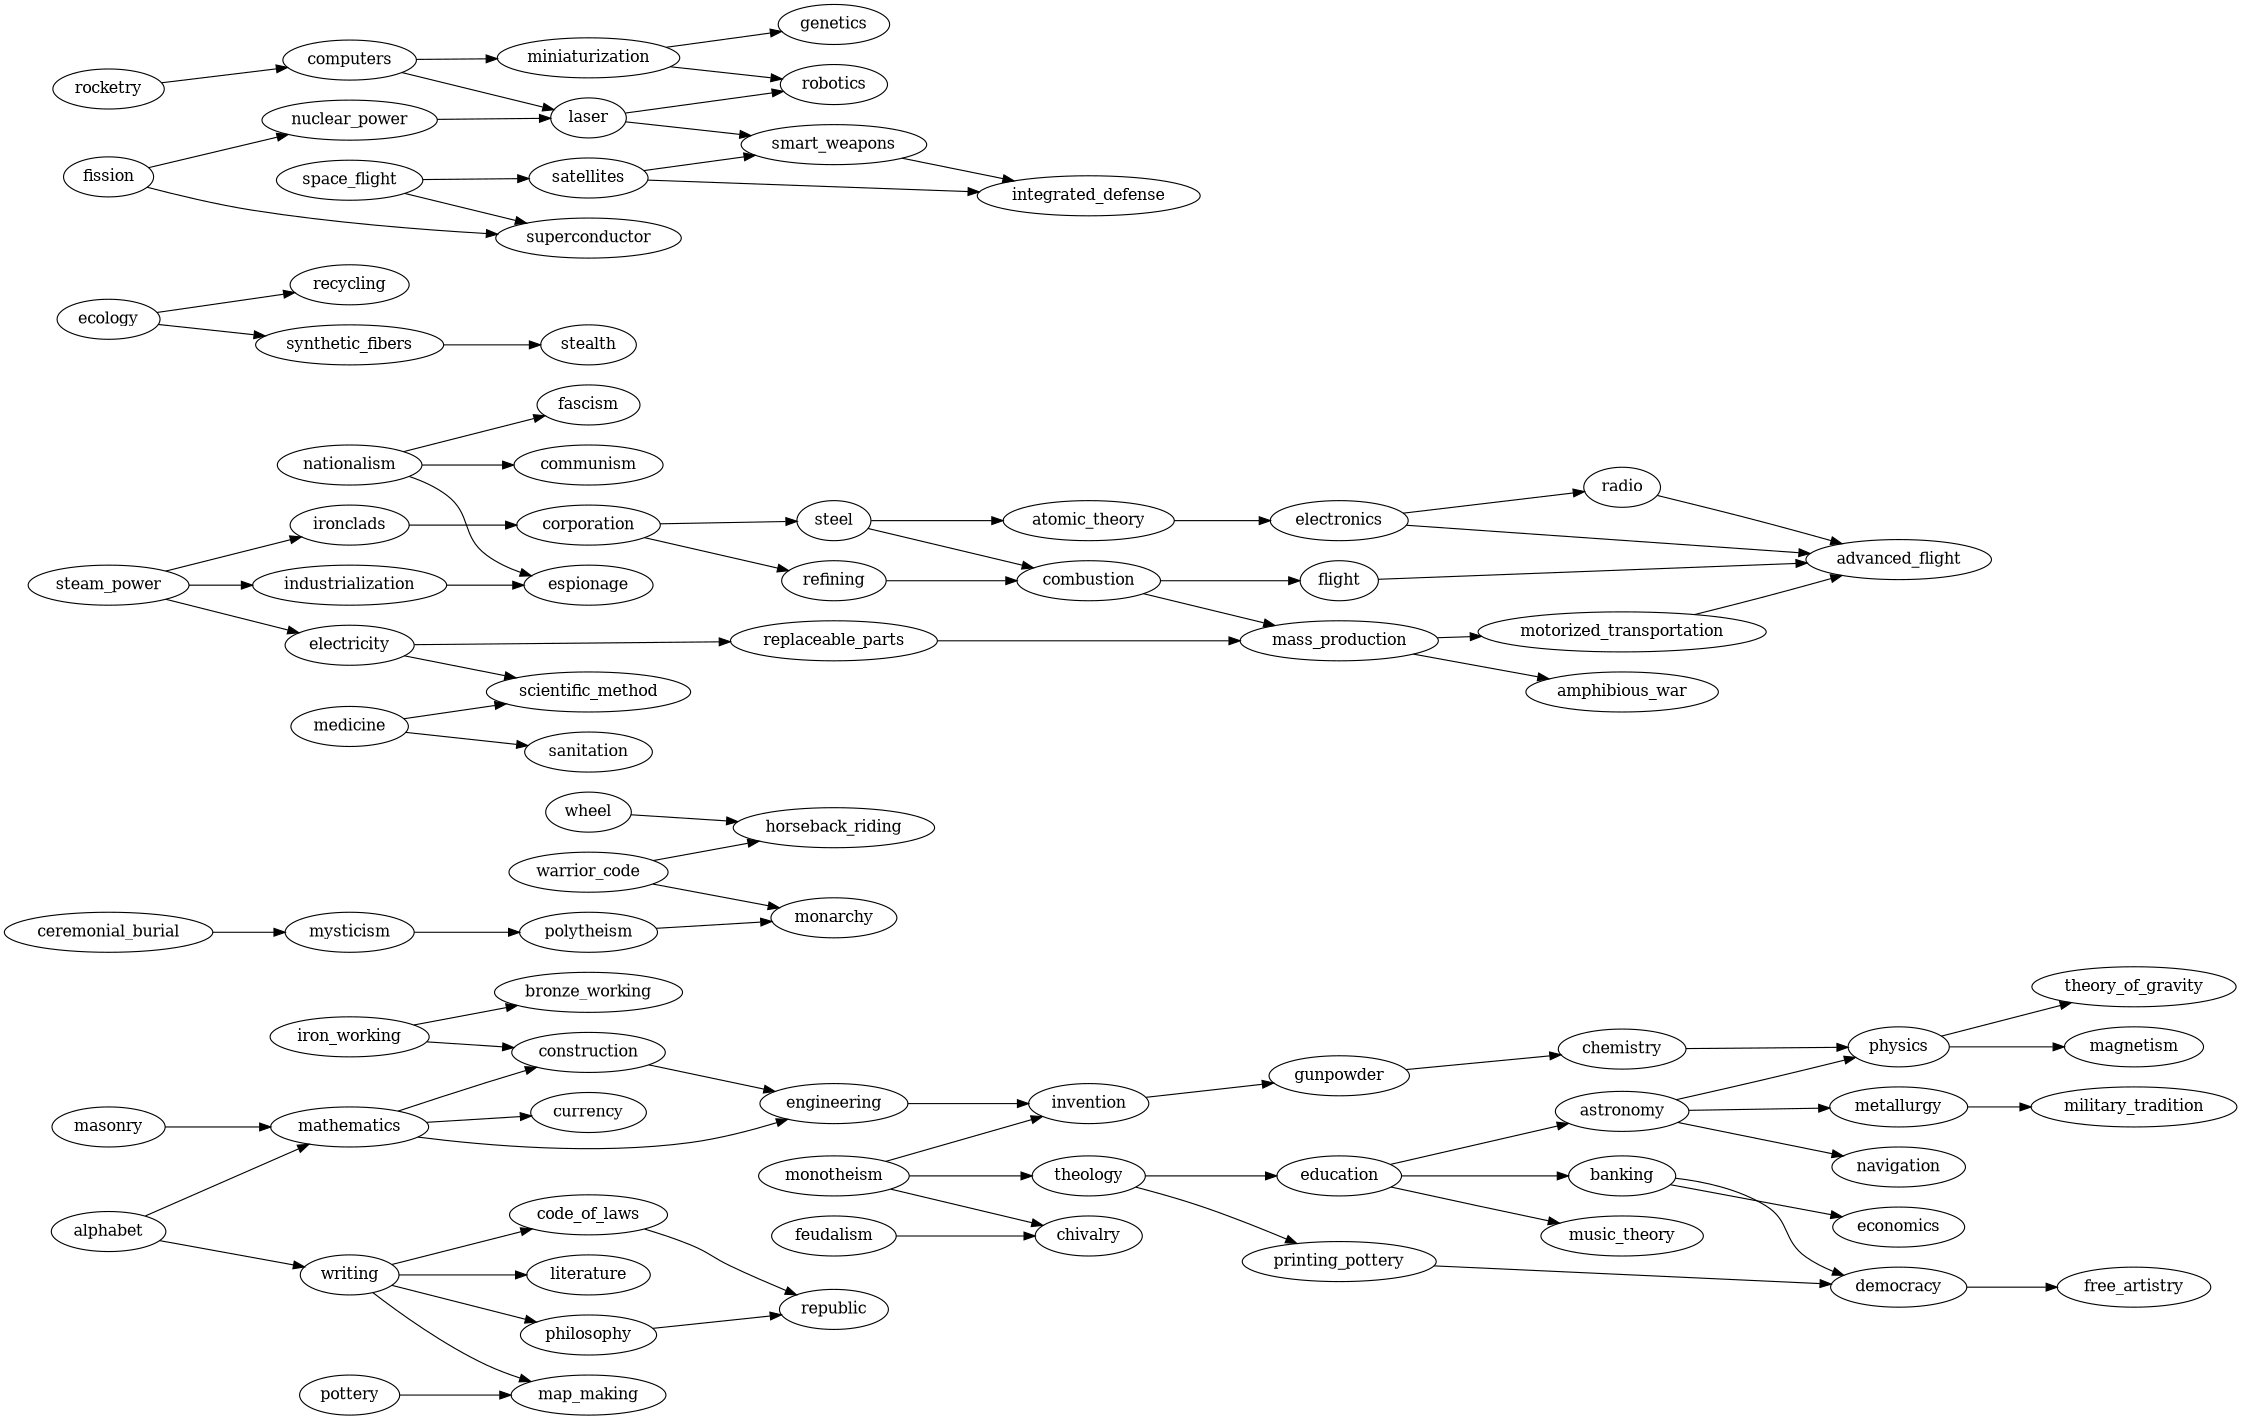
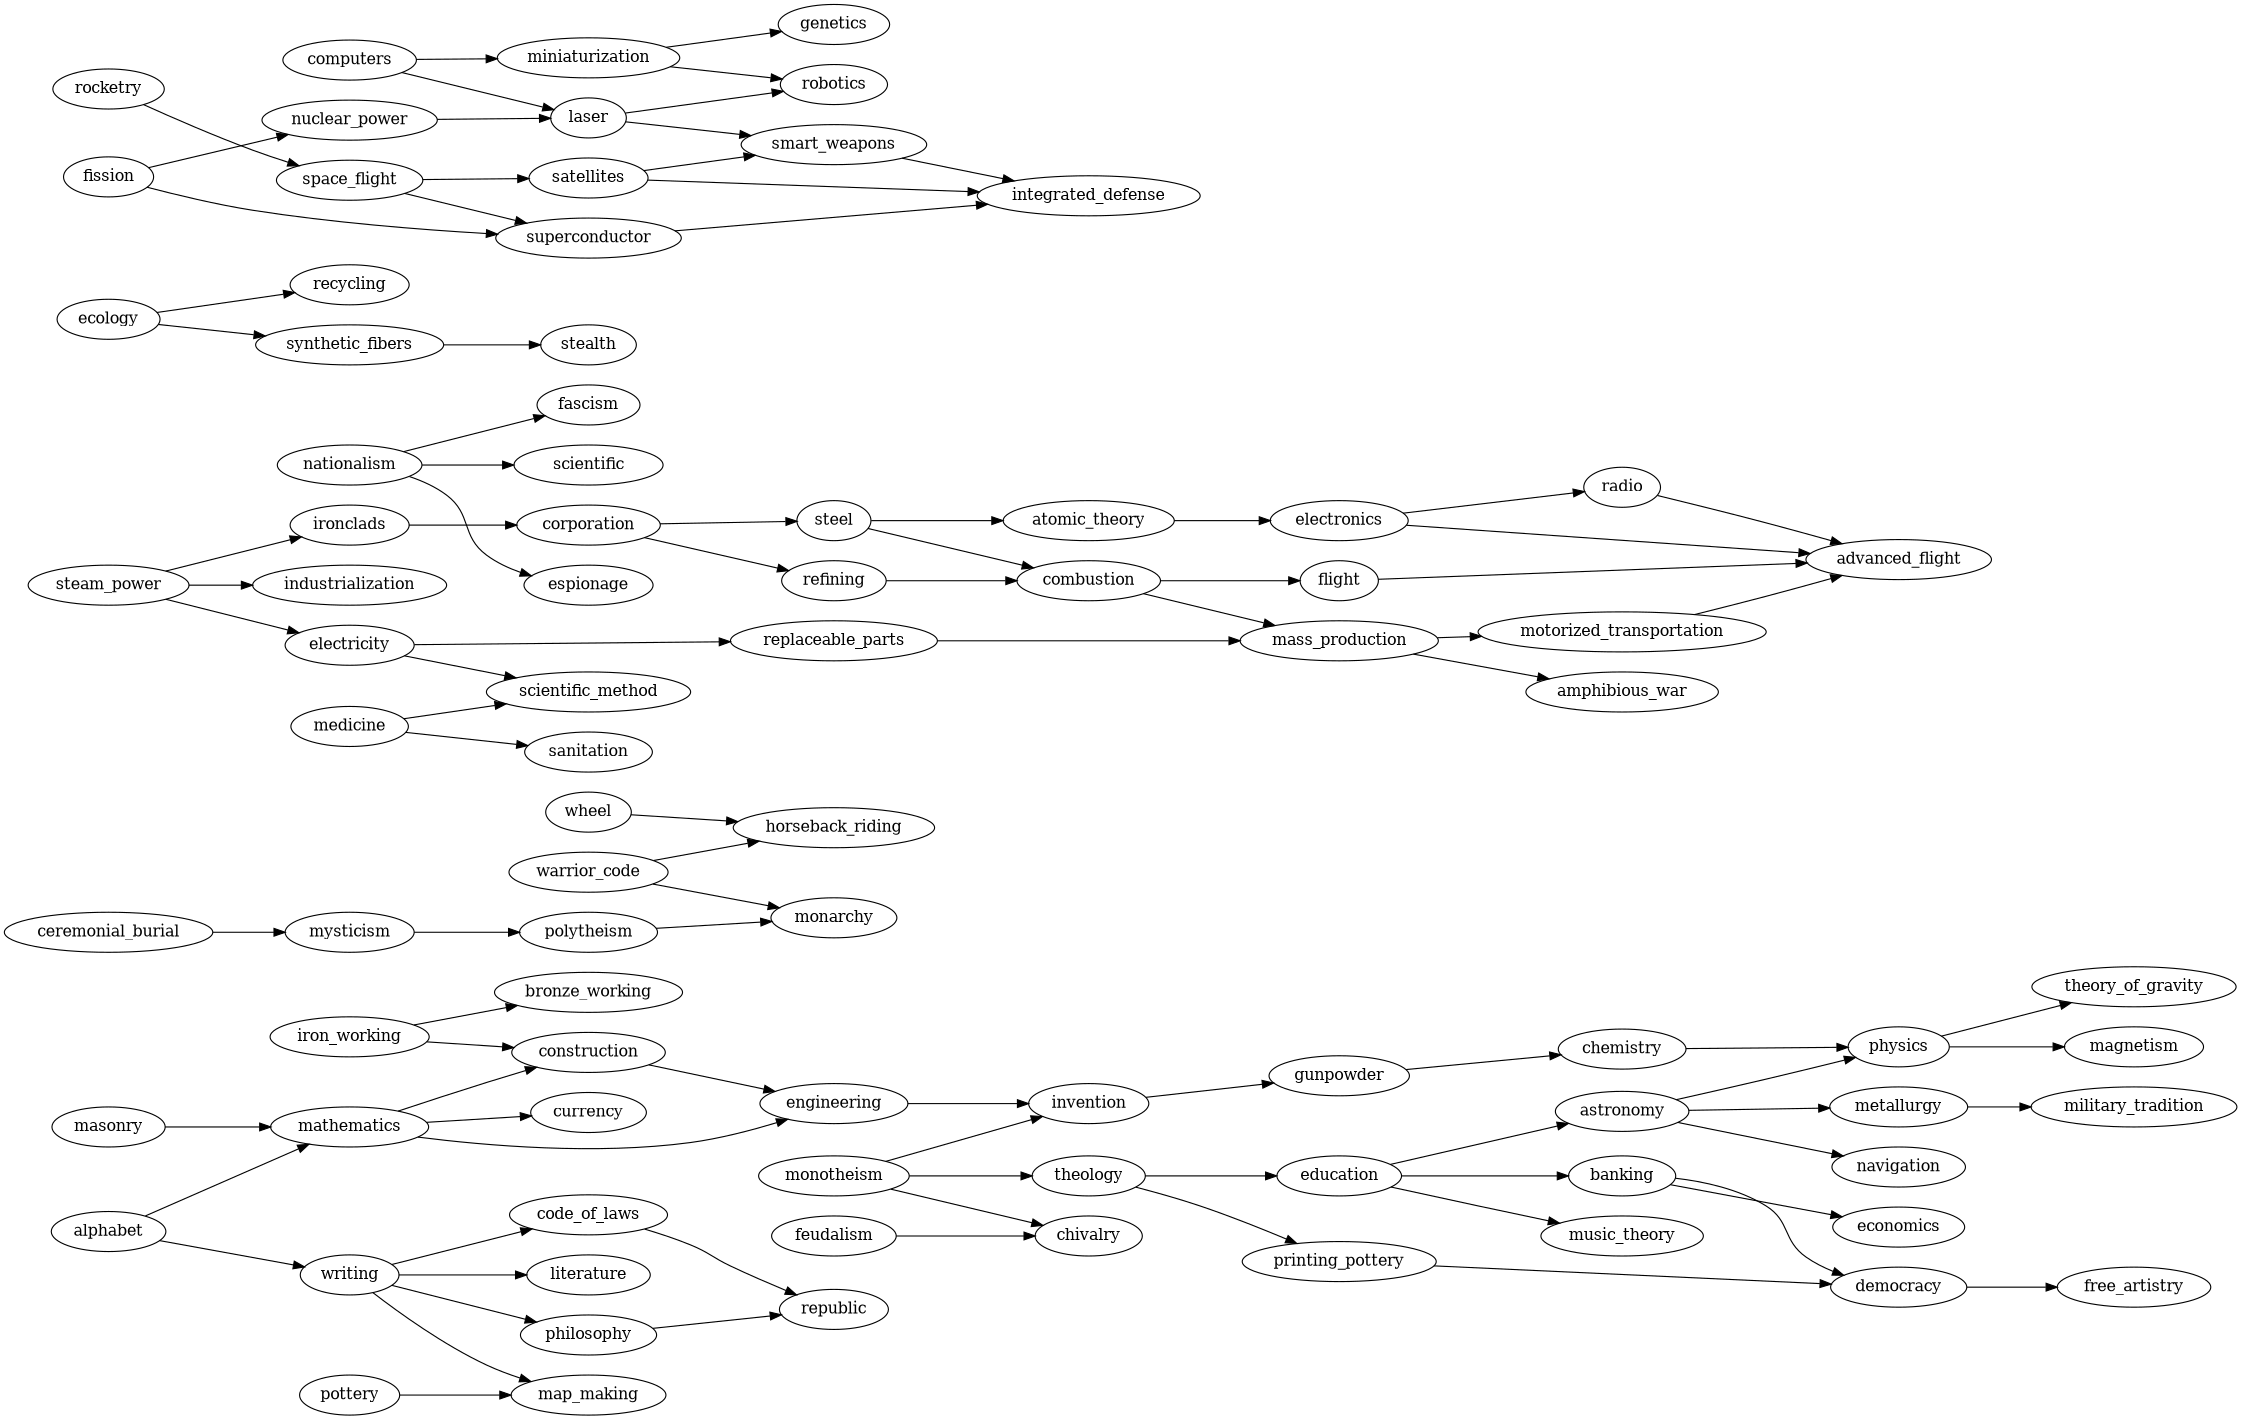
(219, 76) -> (215, 136)
none -> (826, 218)
(589, 465) -> (589, 465)
(480, 585) -> none
